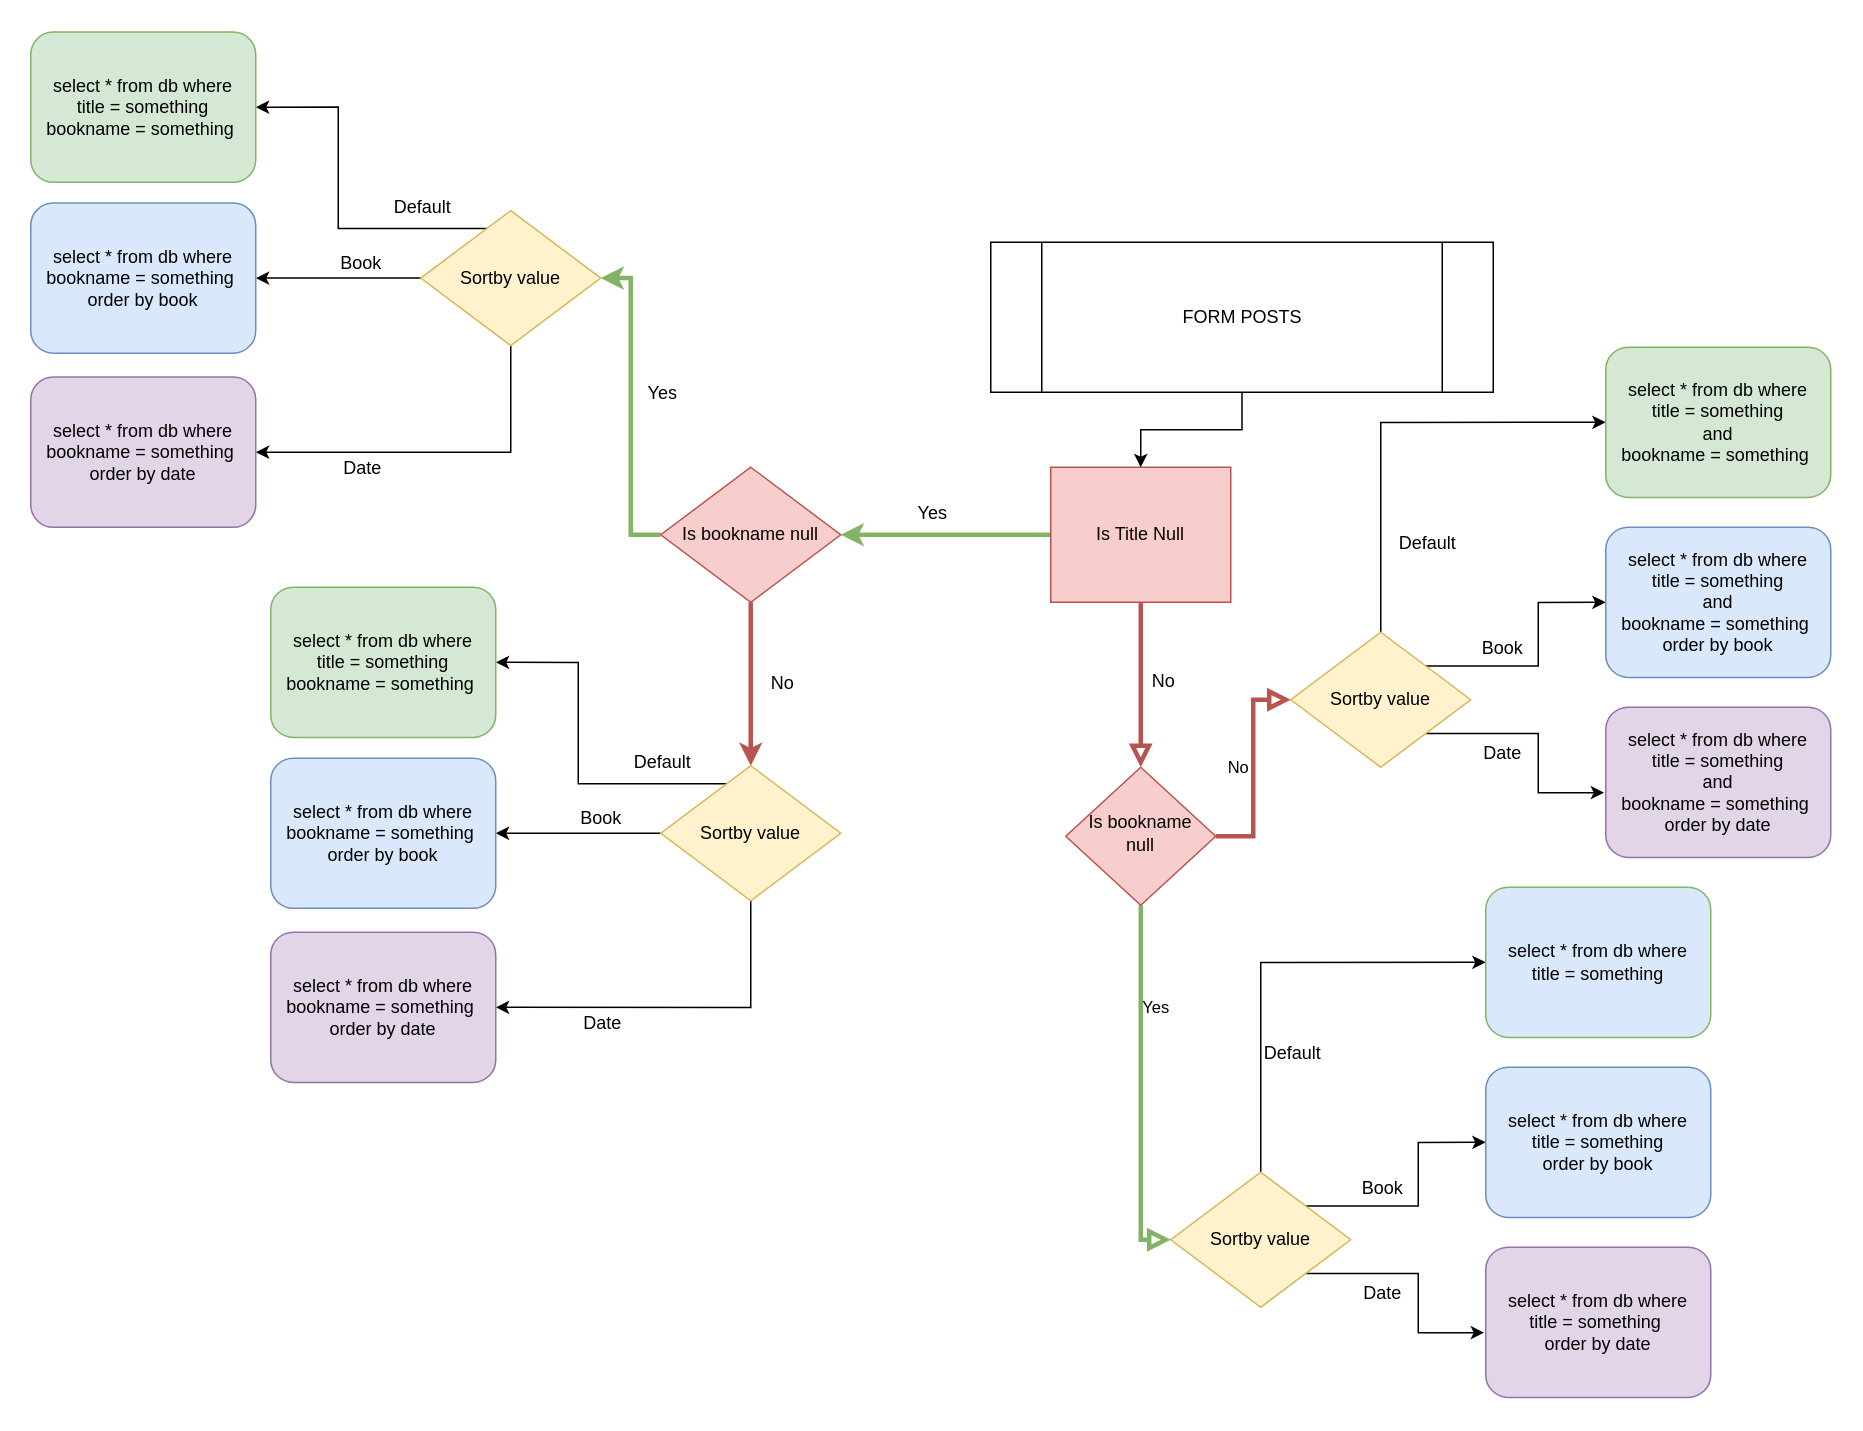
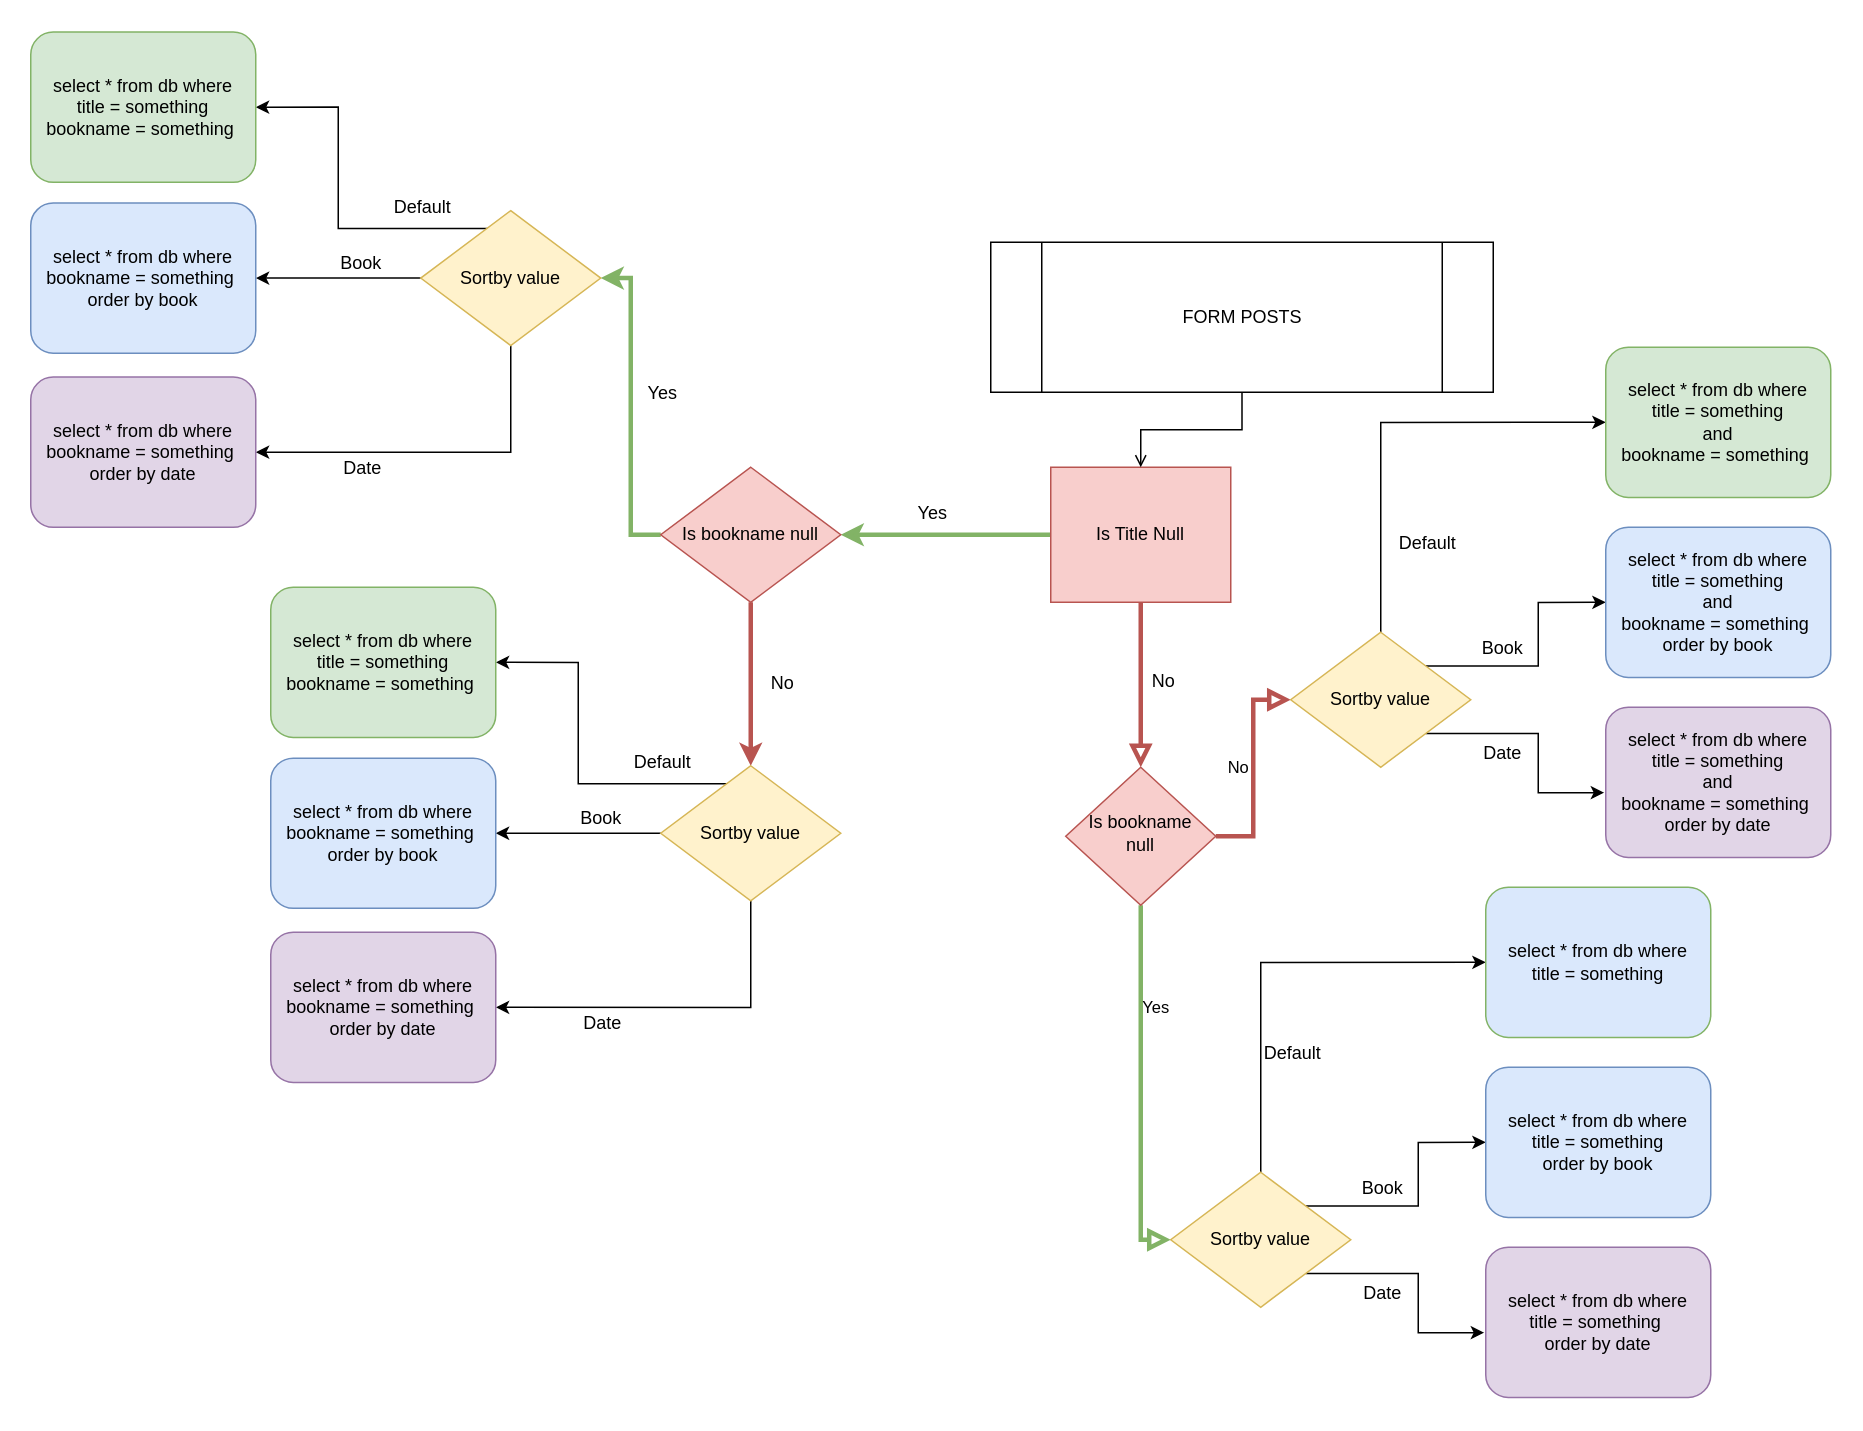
(1141, 456) -> (1141, 458)
